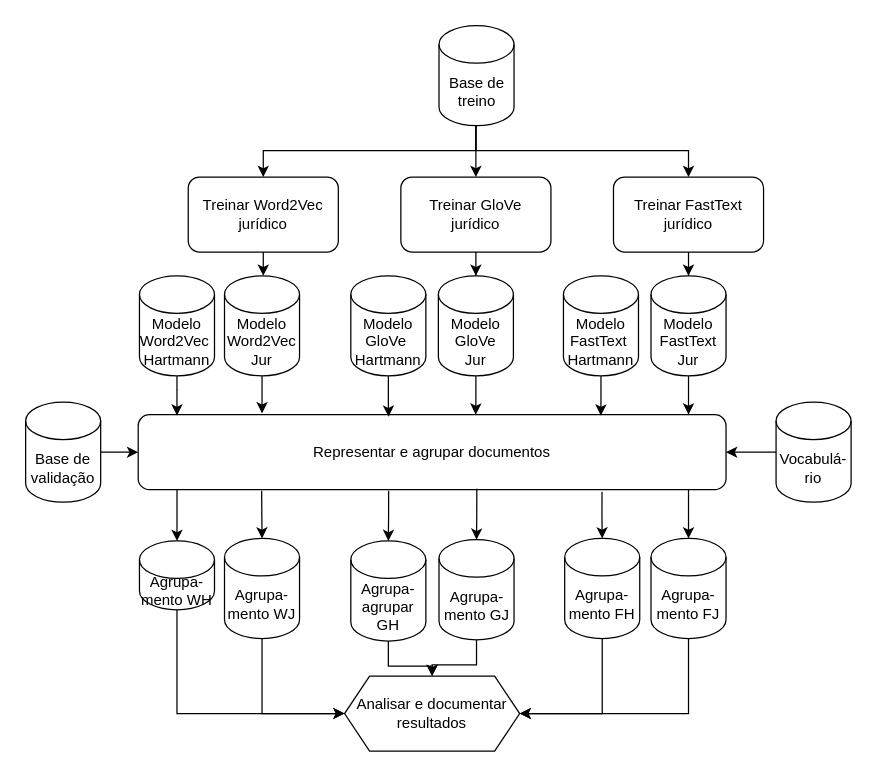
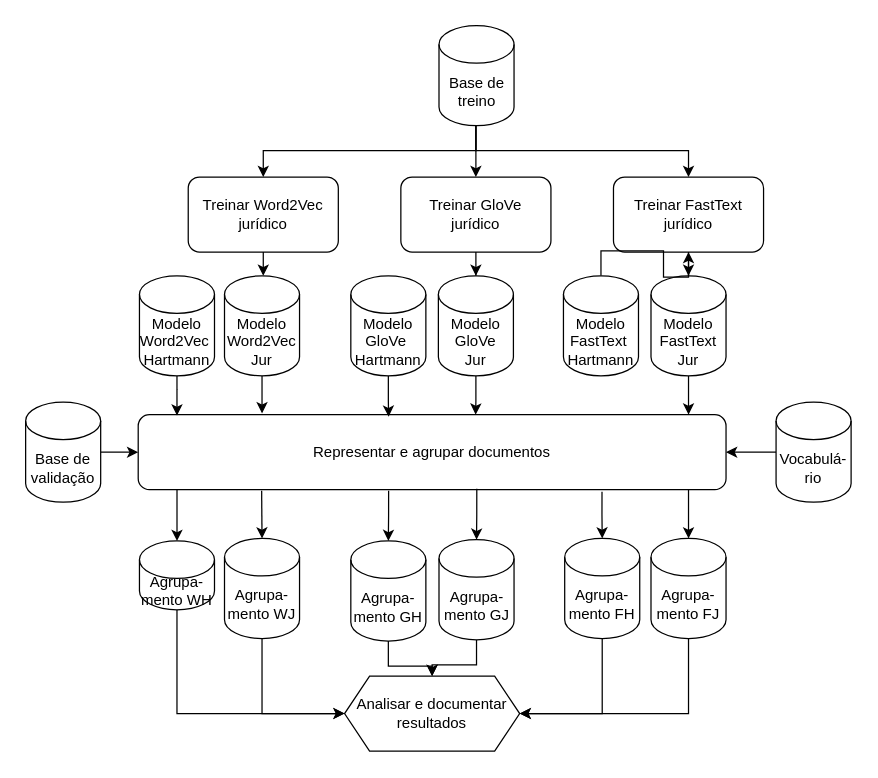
(601, 391) -> (645, 251)
(388, 607) -> (388, 607)
